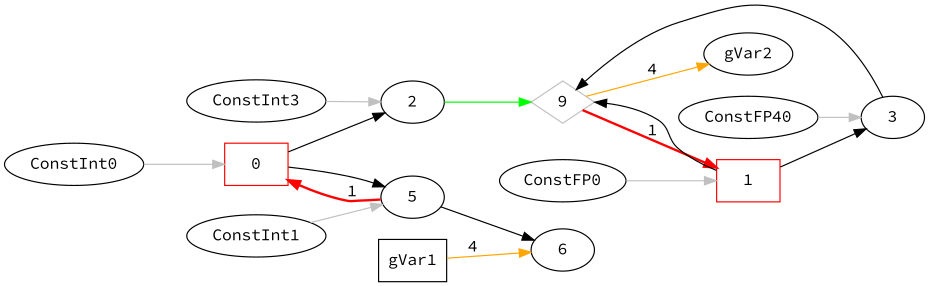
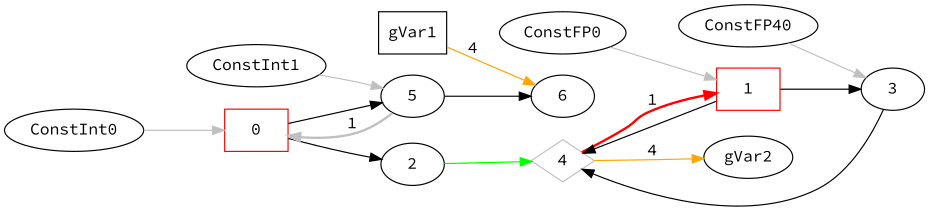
(256, 101) -> none
(563, 102) -> (563, 161)
(339, 199) -> (349, 135)
